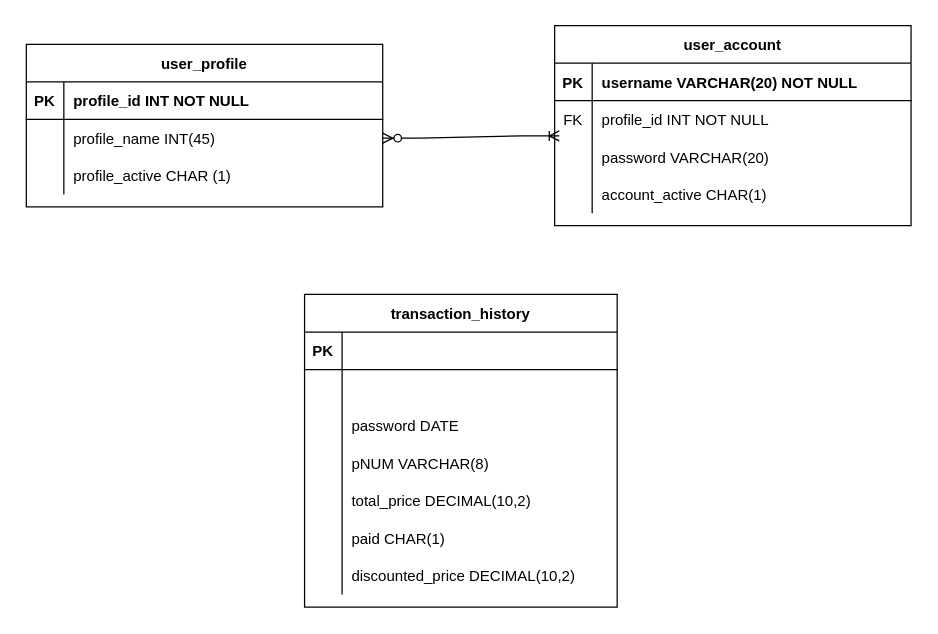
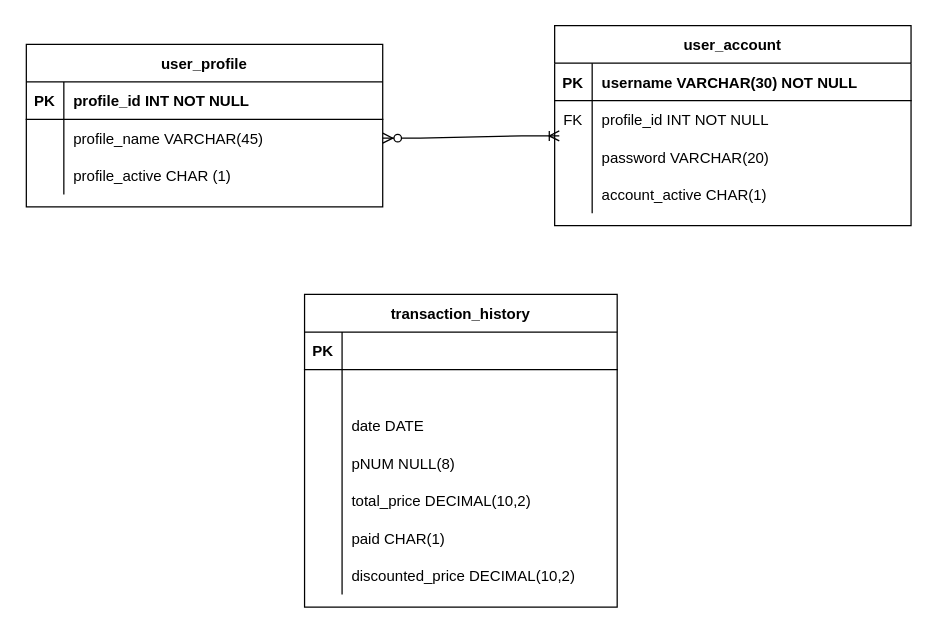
(717, 83) -> (717, 83)
(151, 139) -> (168, 139)
(404, 426) -> (387, 426)
(412, 464) -> (400, 464)
